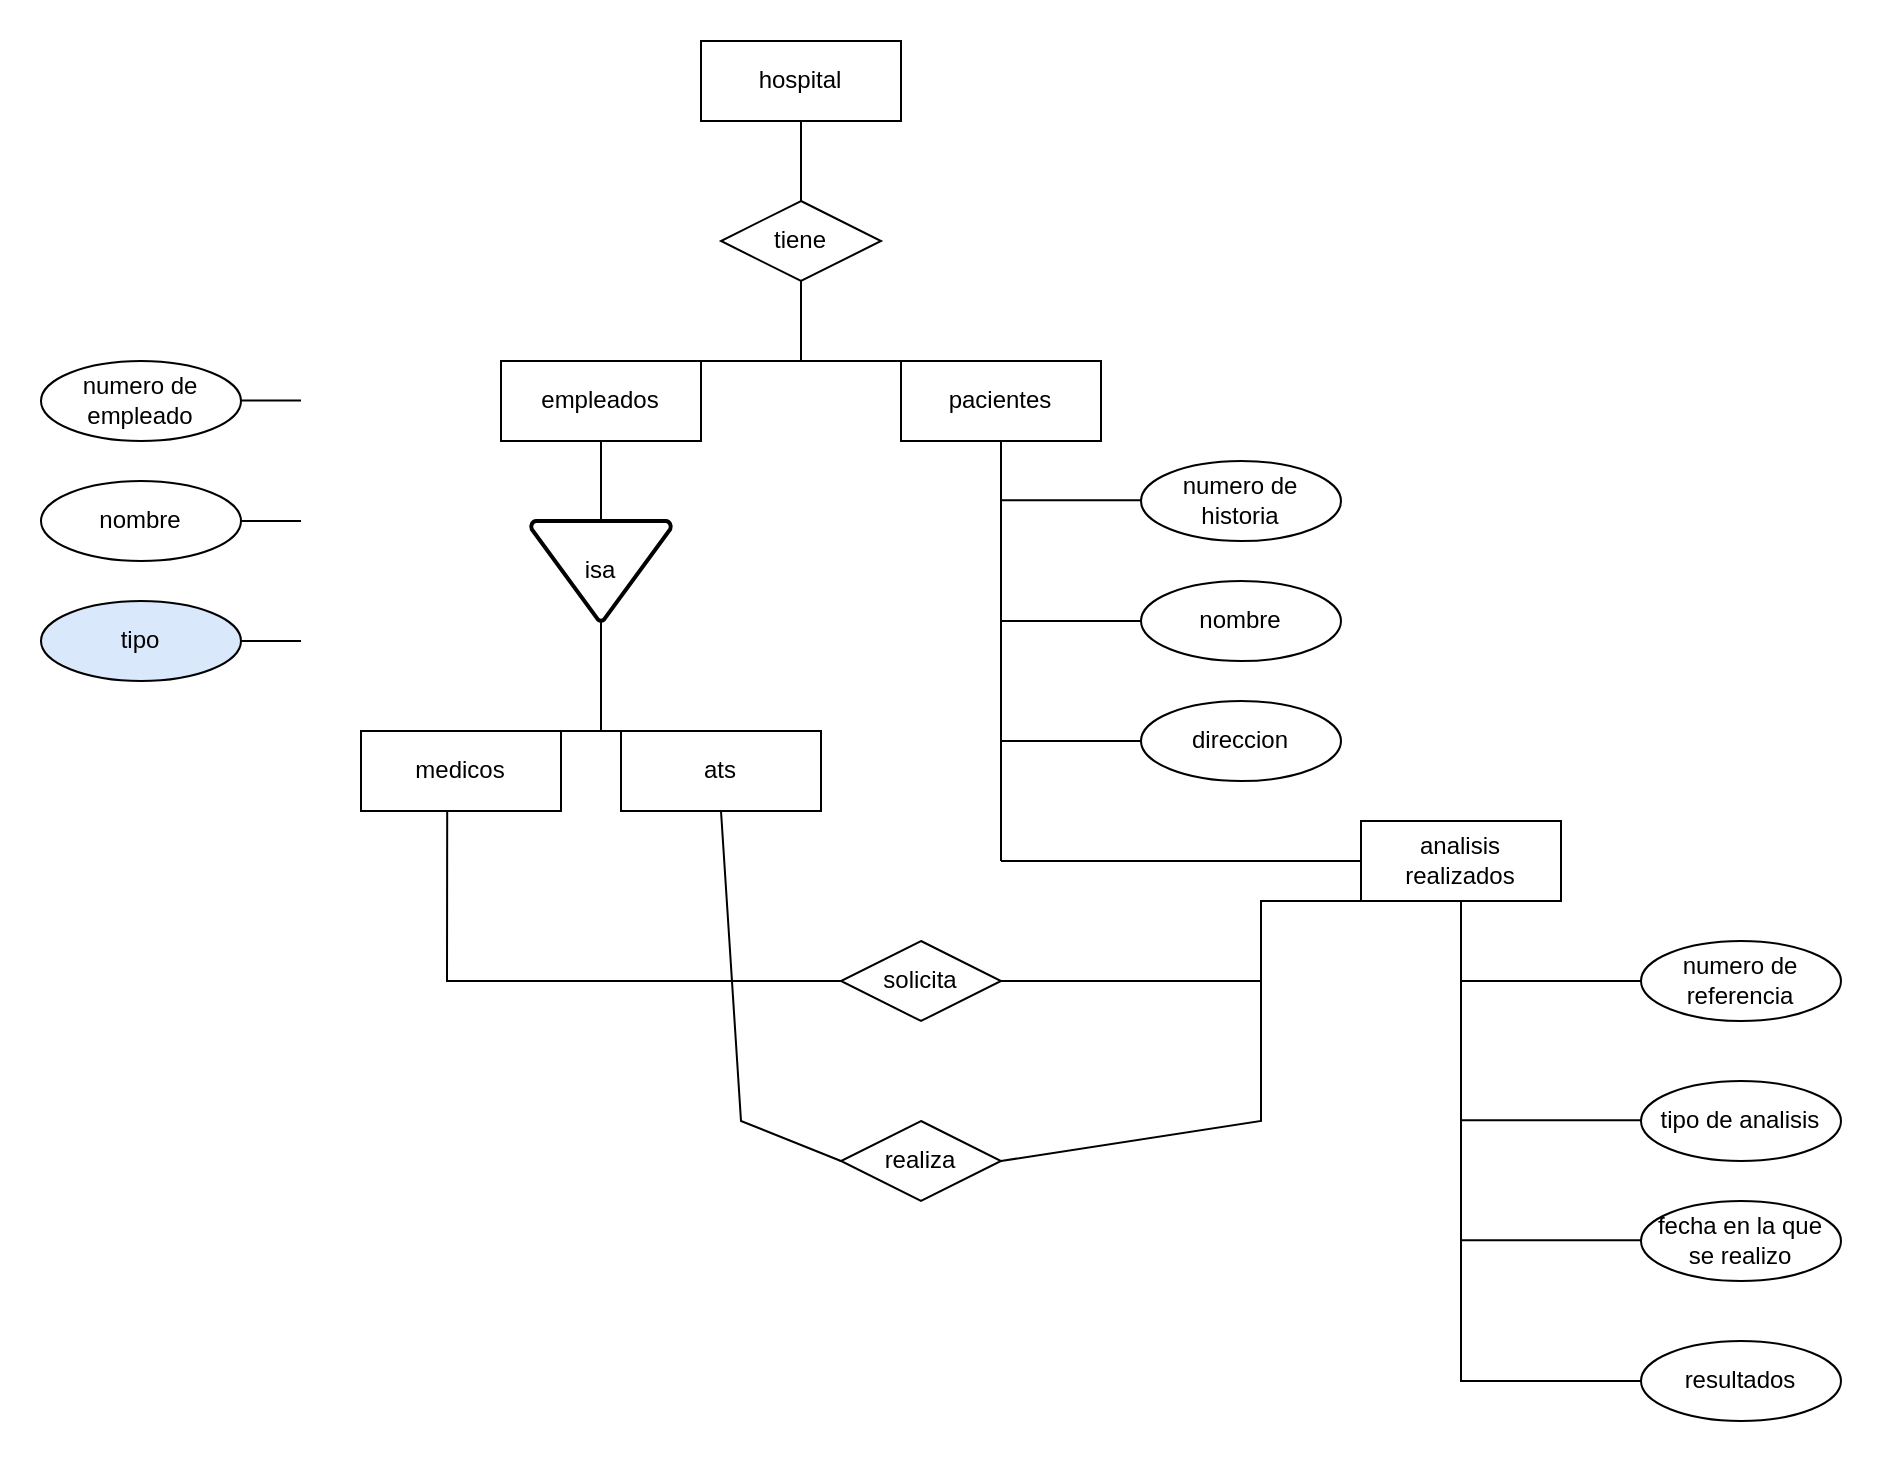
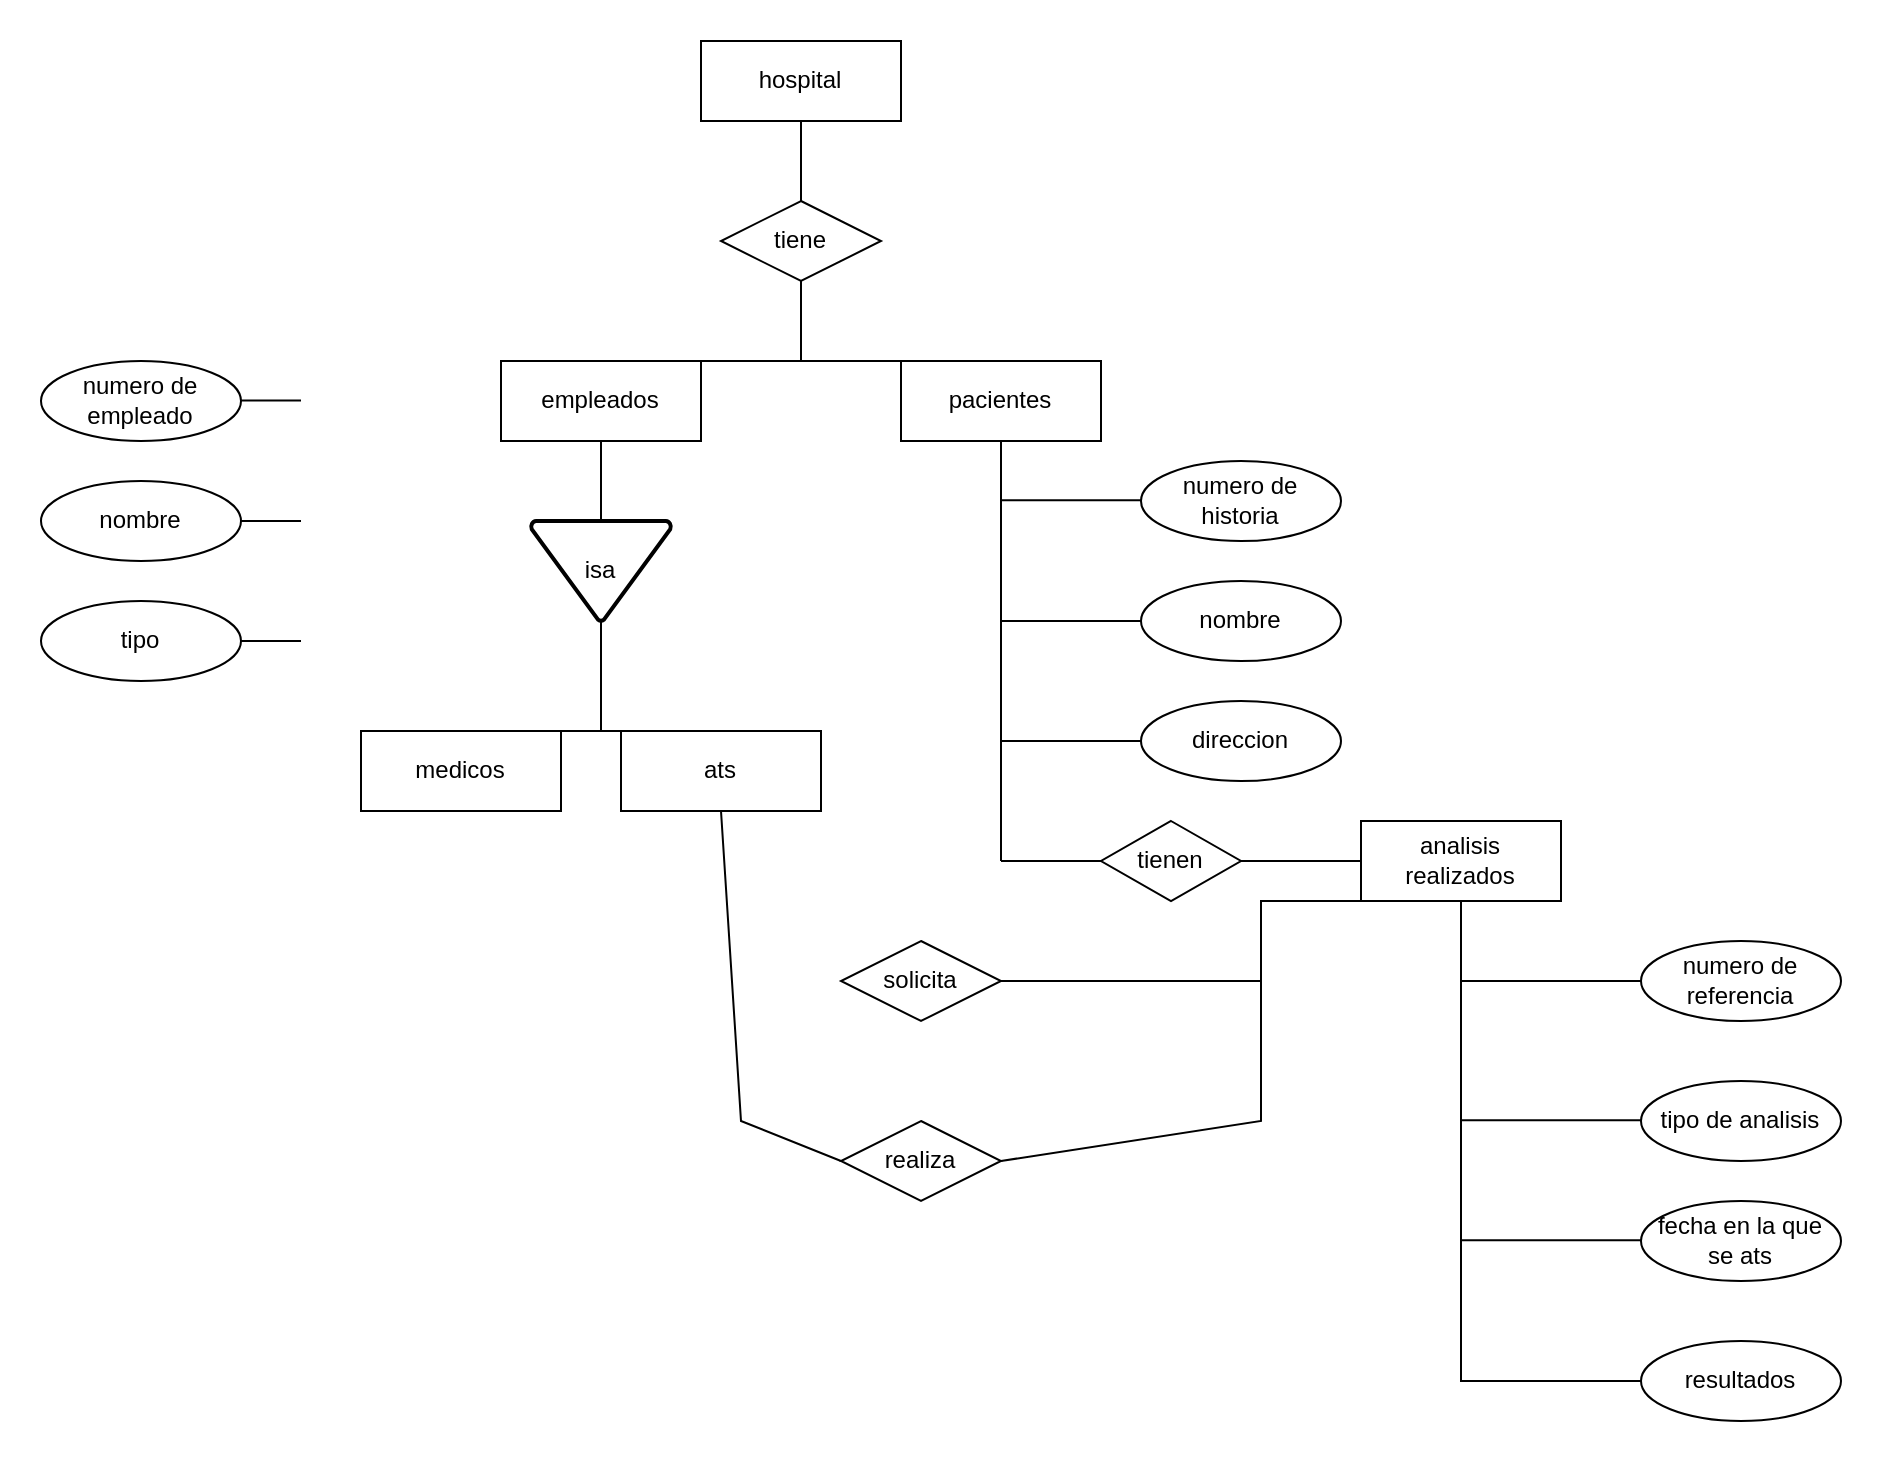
(141, 641) -> (141, 641)
none -> (1171, 861)
(559, 981) -> none
(1741, 1241) -> (1741, 1241)
